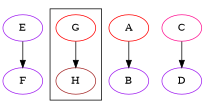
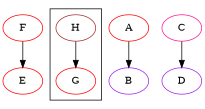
(23, 28) -> (23, 81)
(23, 51) -> (23, 51)
(76, 51) -> (76, 51)
(23, 81) -> (23, 28)
